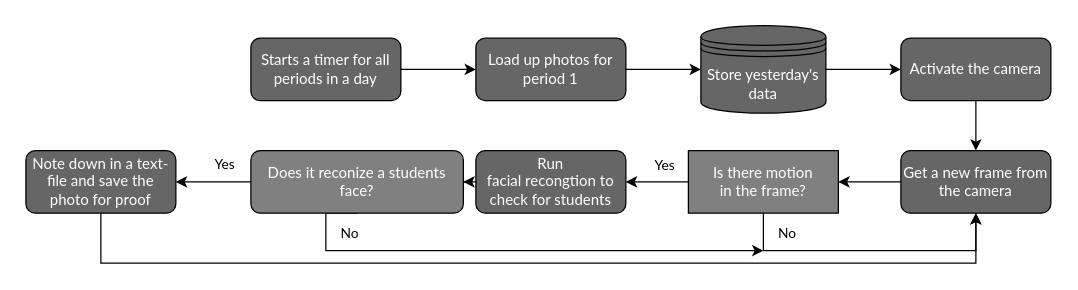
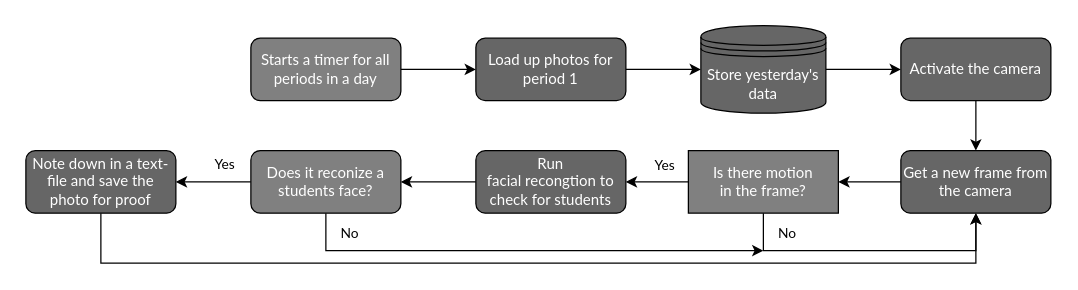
(326, 69) -> (326, 69)
(357, 182) -> (326, 182)
